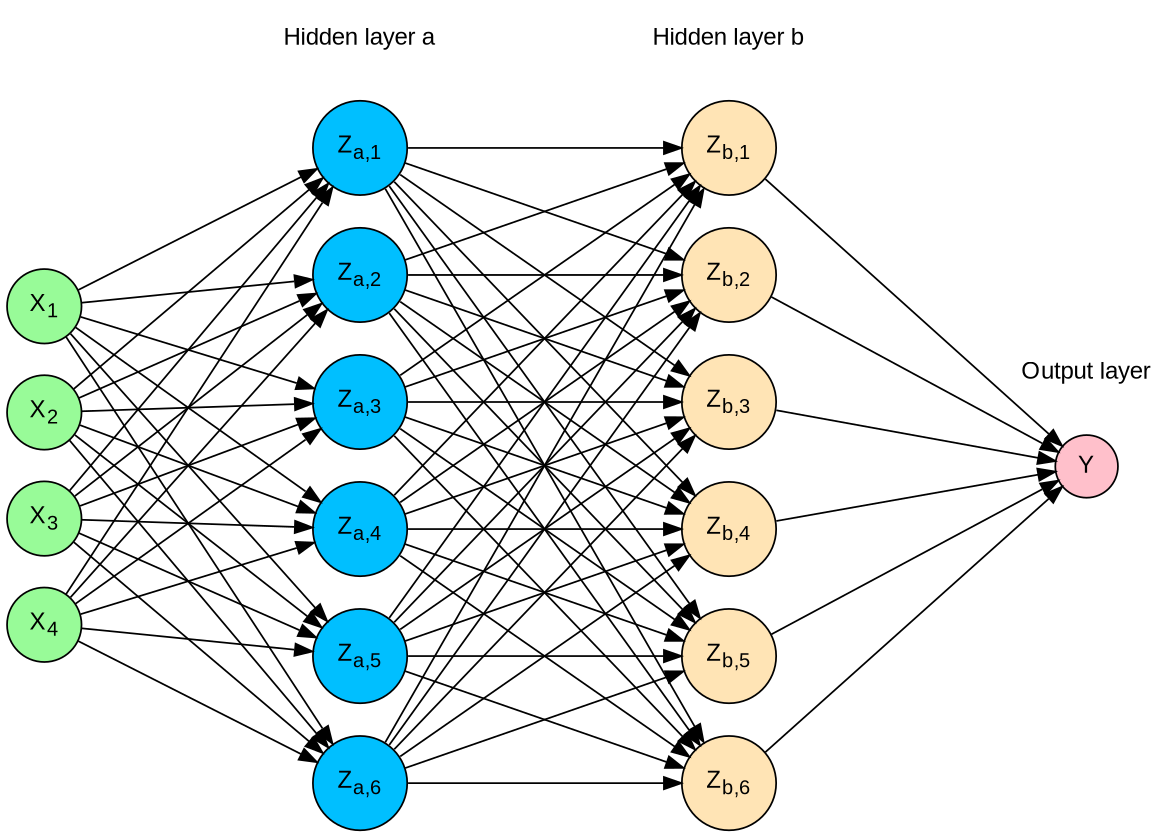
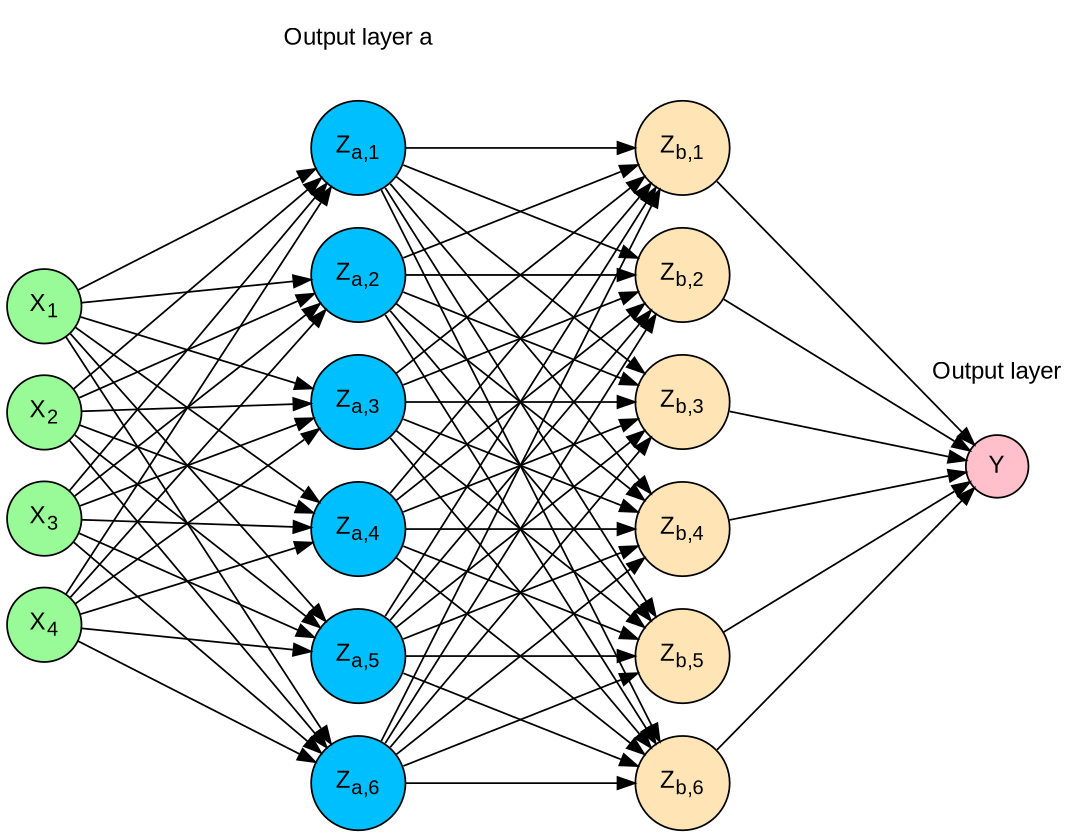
(360, 38) -> (358, 38)
(729, 38) -> none
